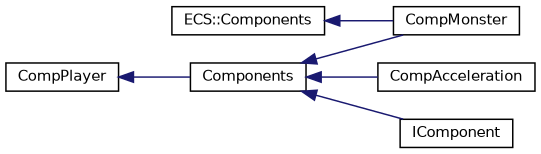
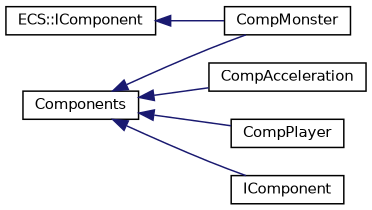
(248, 21) -> (81, 21)
(162, 77) -> (193, 120)
